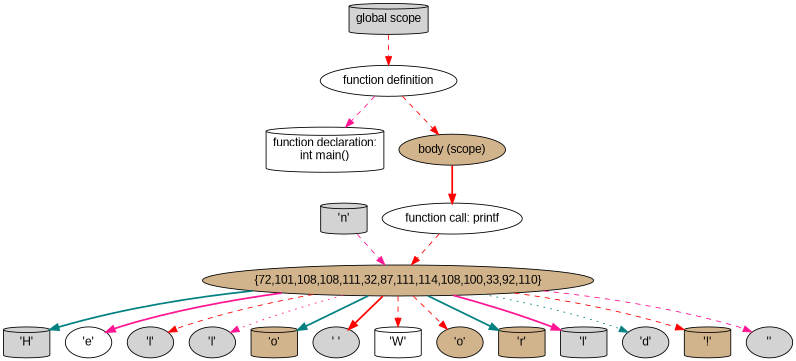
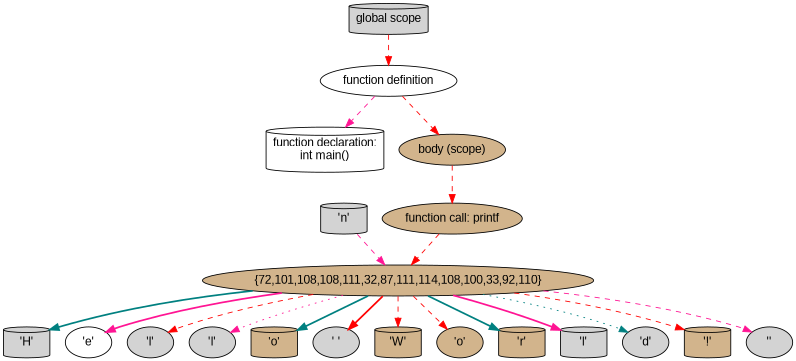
(452, 180) -> (452, 180)
(452, 219) -> (452, 219)
(398, 342) -> (398, 342)
